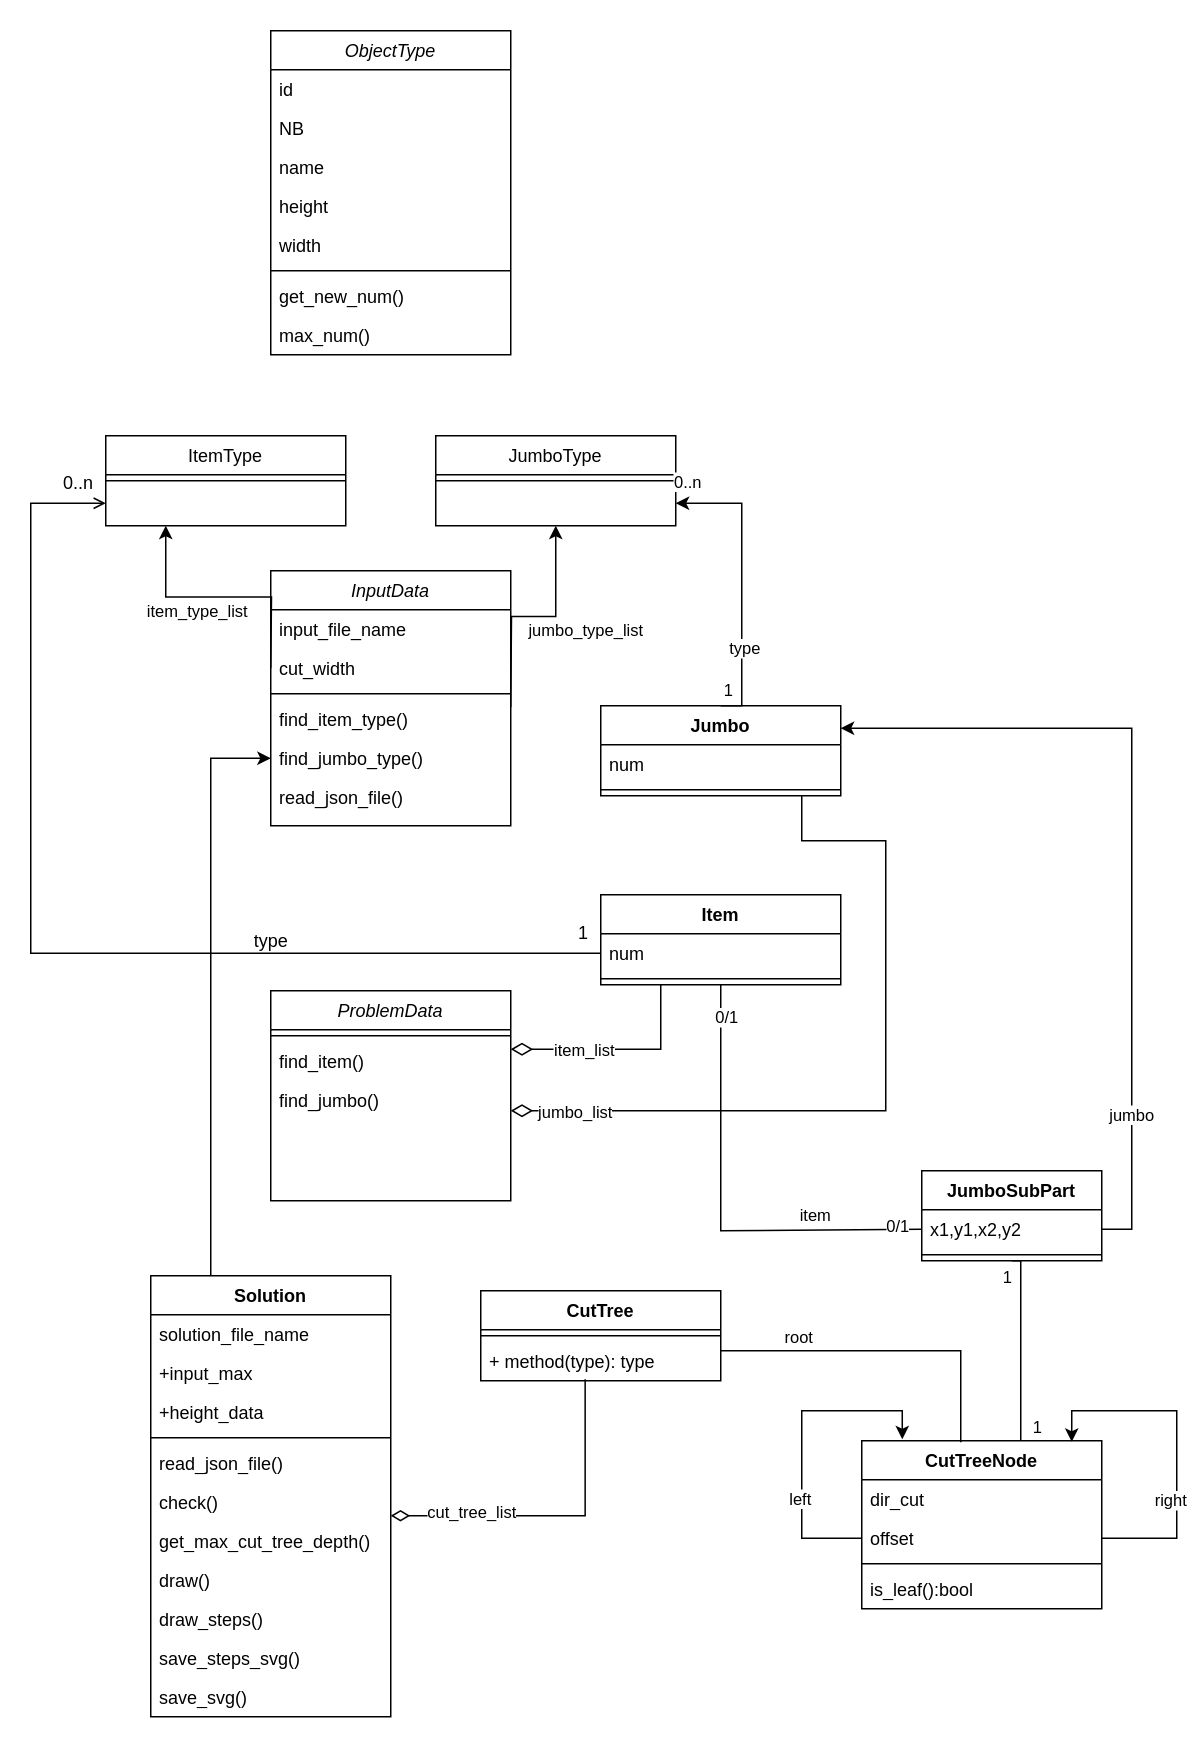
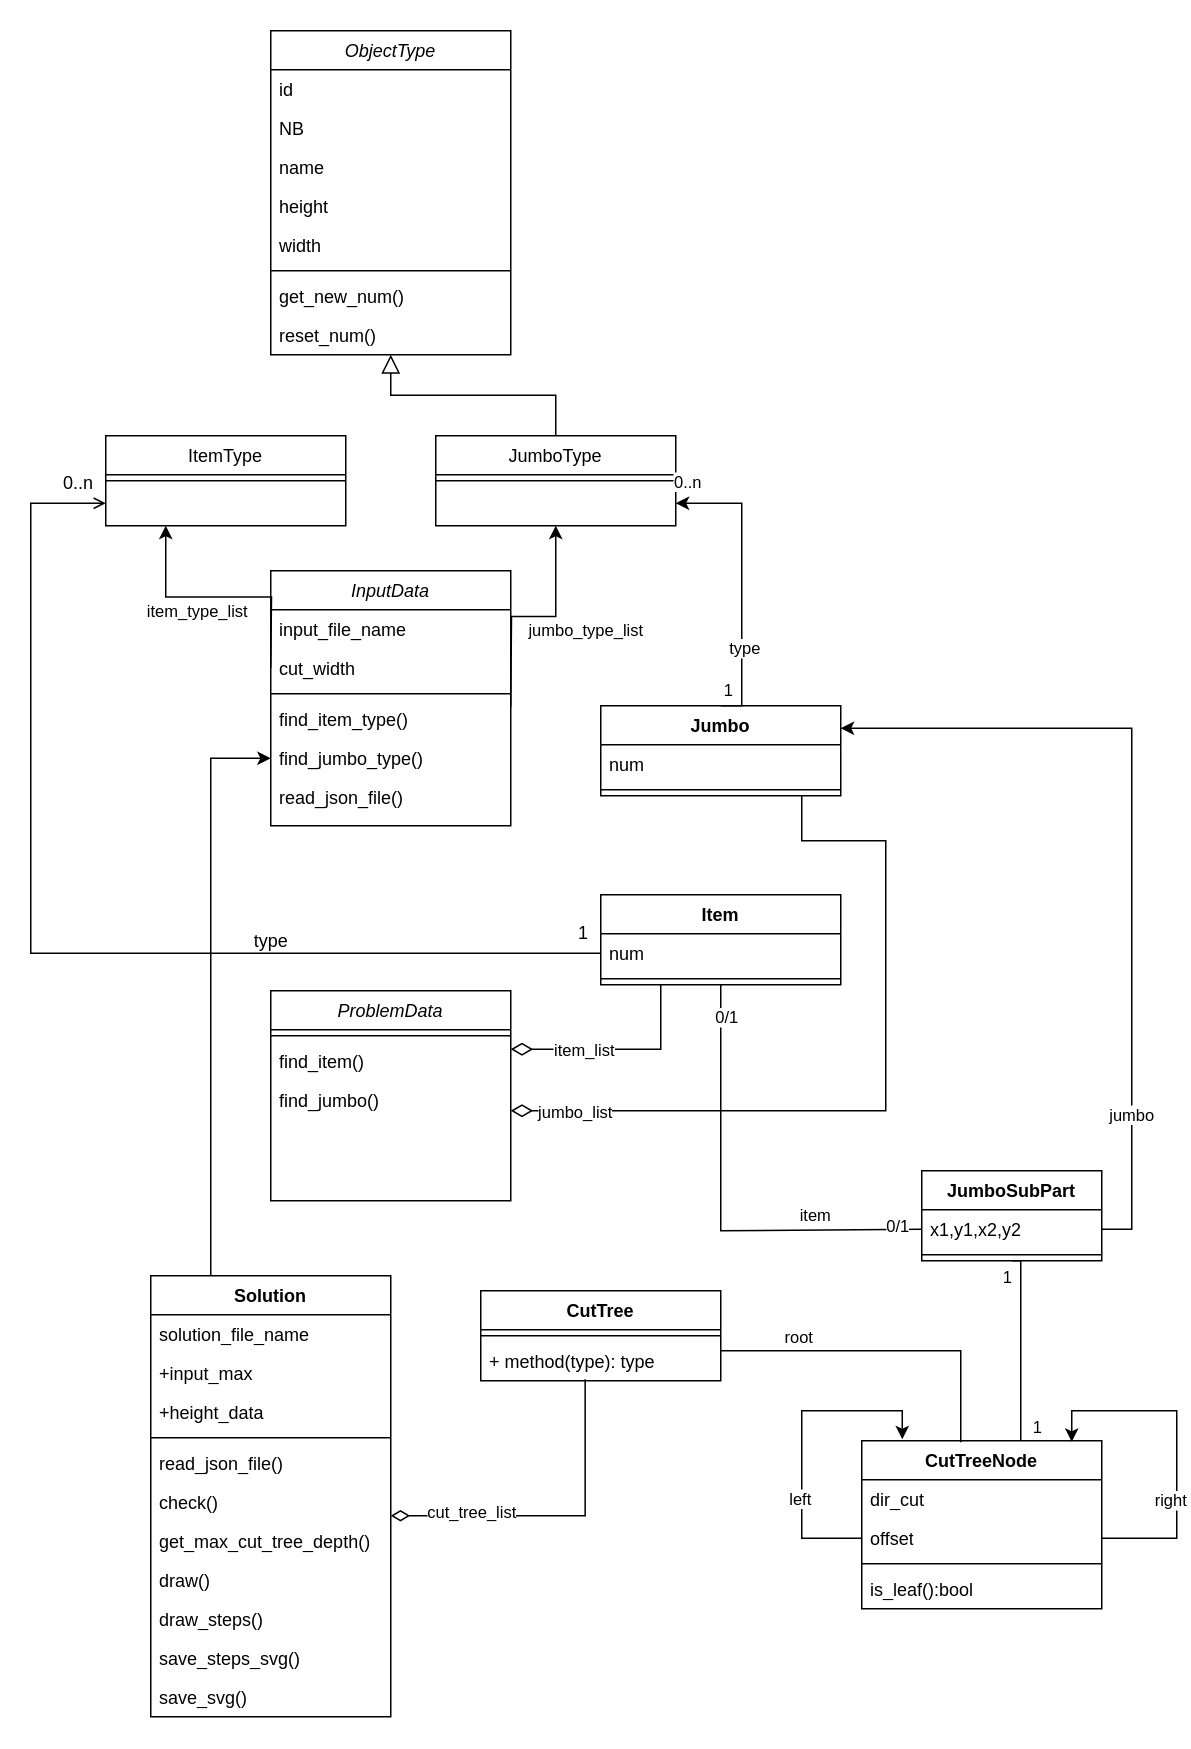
(324, 336) -> (334, 336)
none -> (483, 395)
